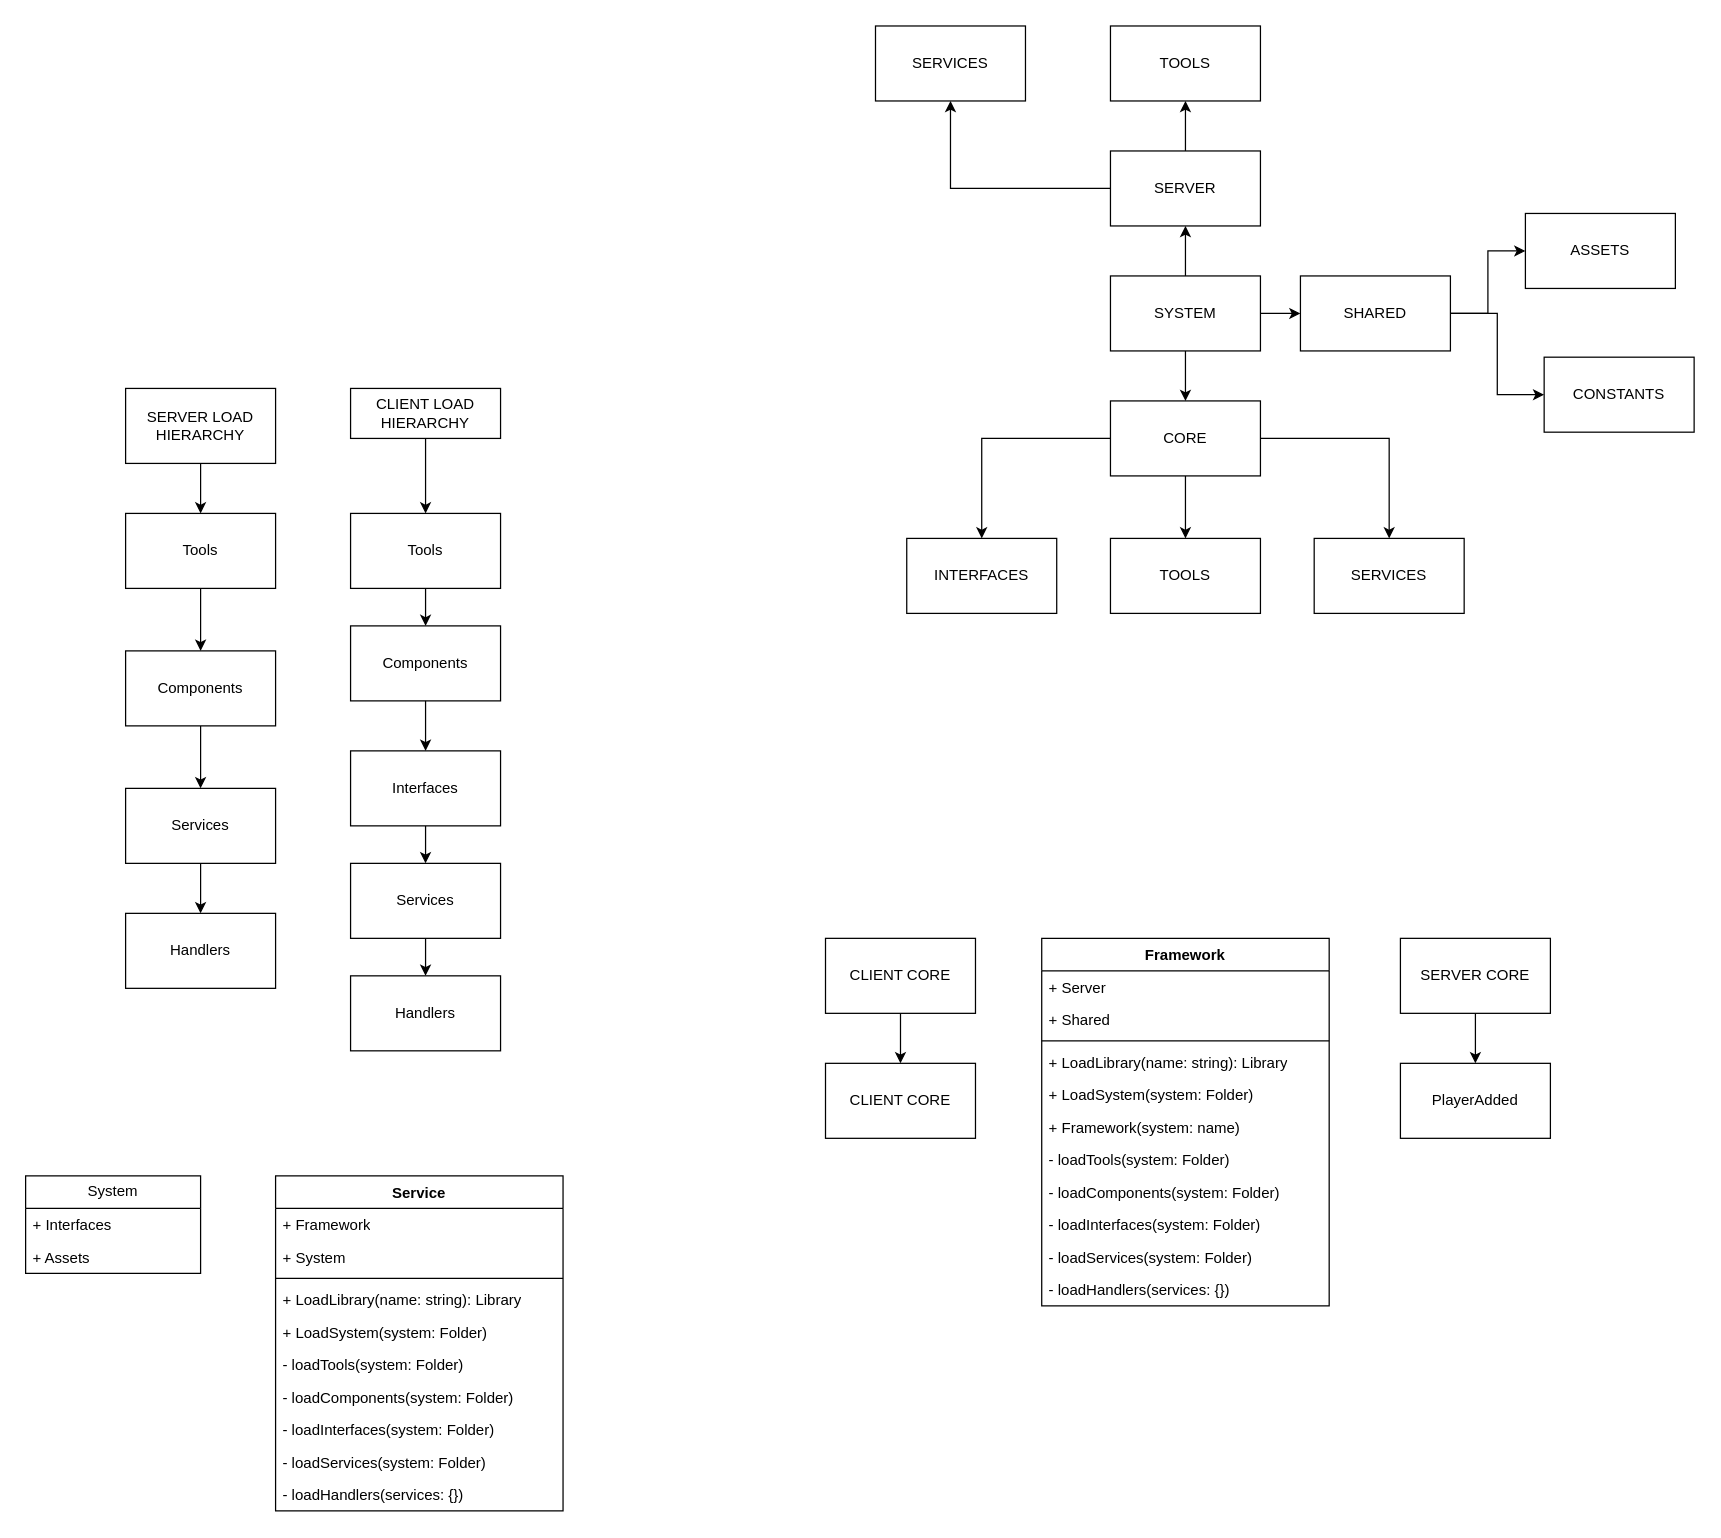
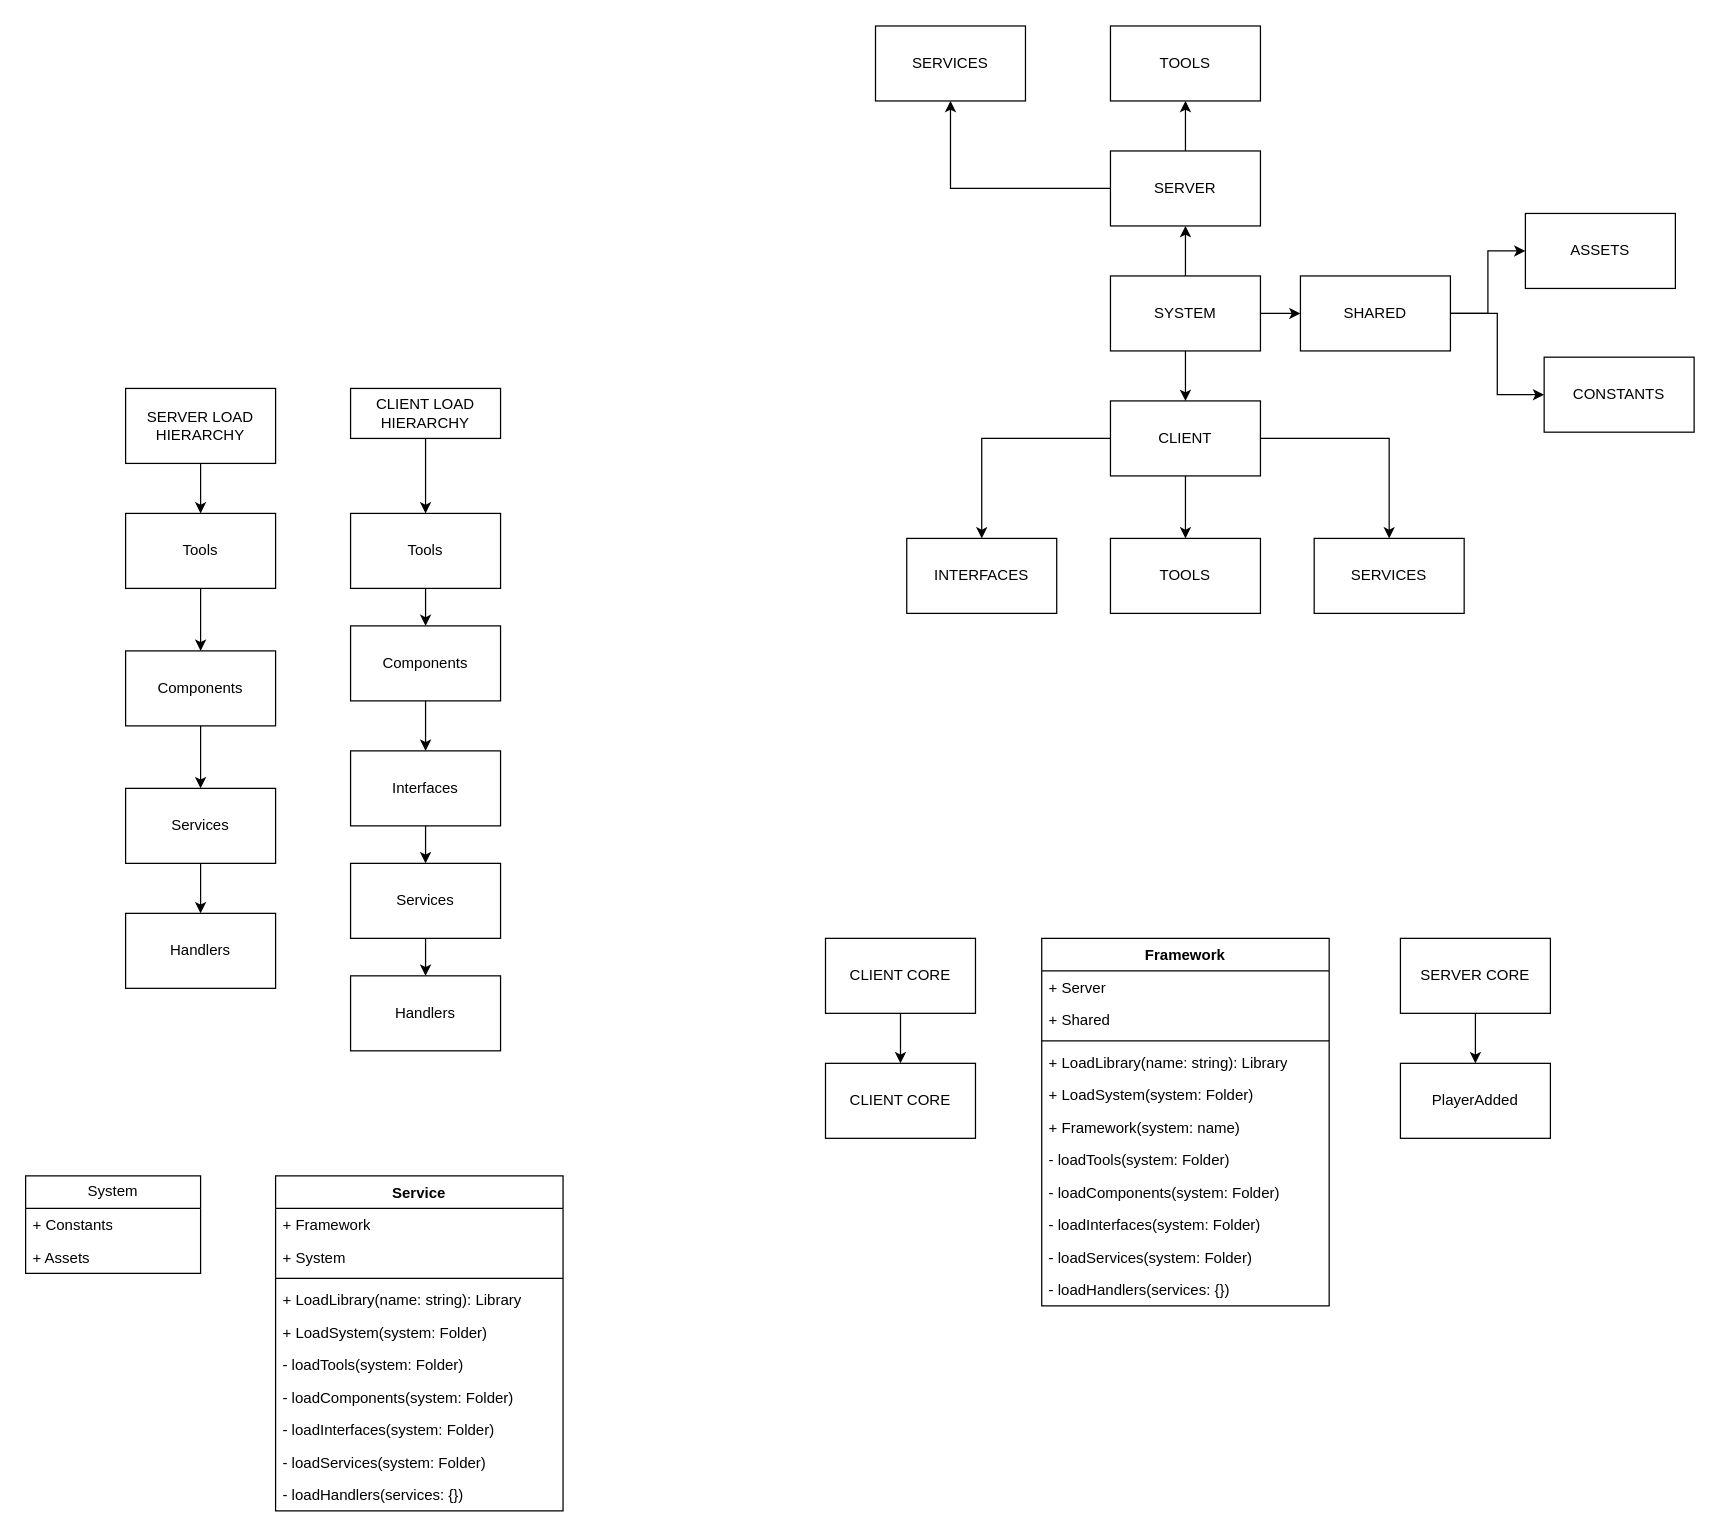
(1186, 438) -> (1186, 438)
(82, 1226) -> (77, 1226)
